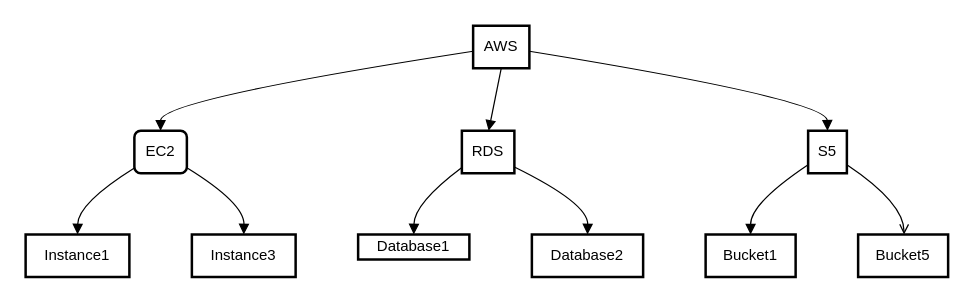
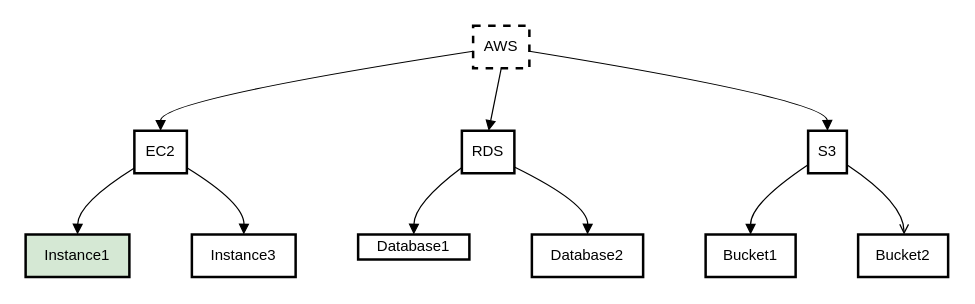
(501, 47) -> (501, 47)
(161, 152) -> (161, 152)
(828, 152) -> (828, 152)
(78, 256) -> (78, 256)
(903, 256) -> (903, 256)
